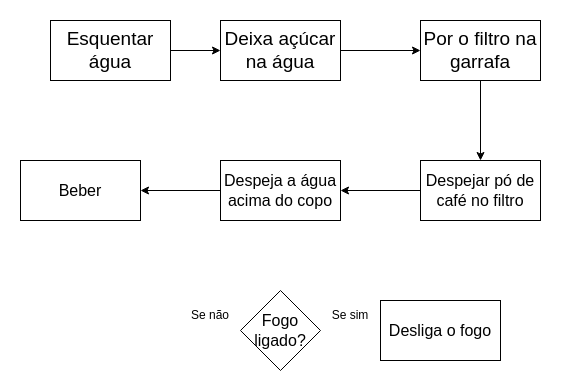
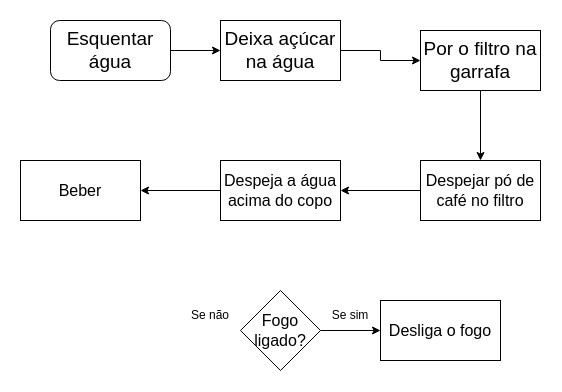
(111, 51) -> (111, 51)
(481, 51) -> (481, 61)
none -> (347, 331)
